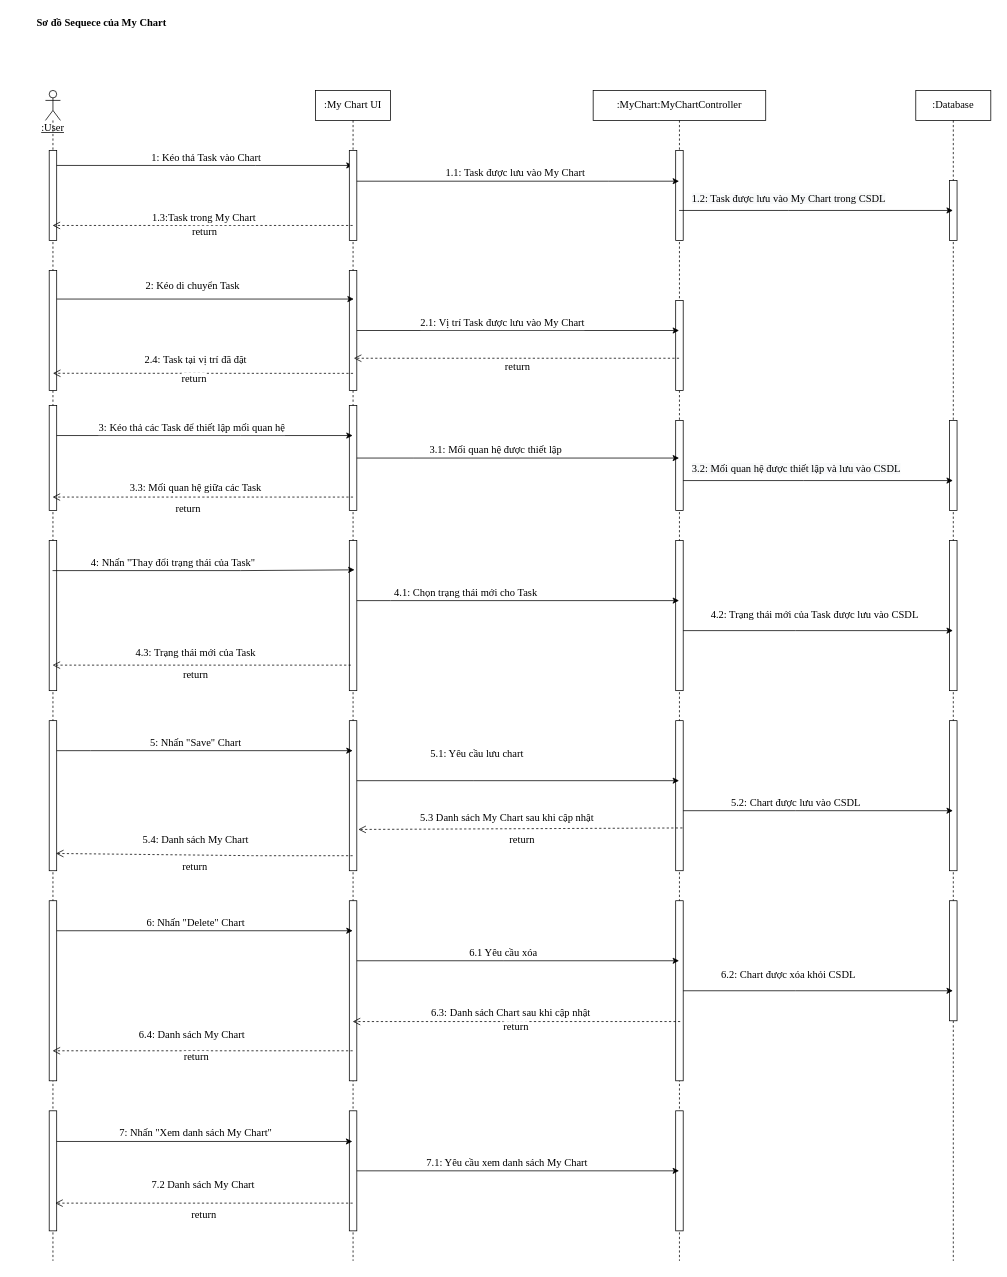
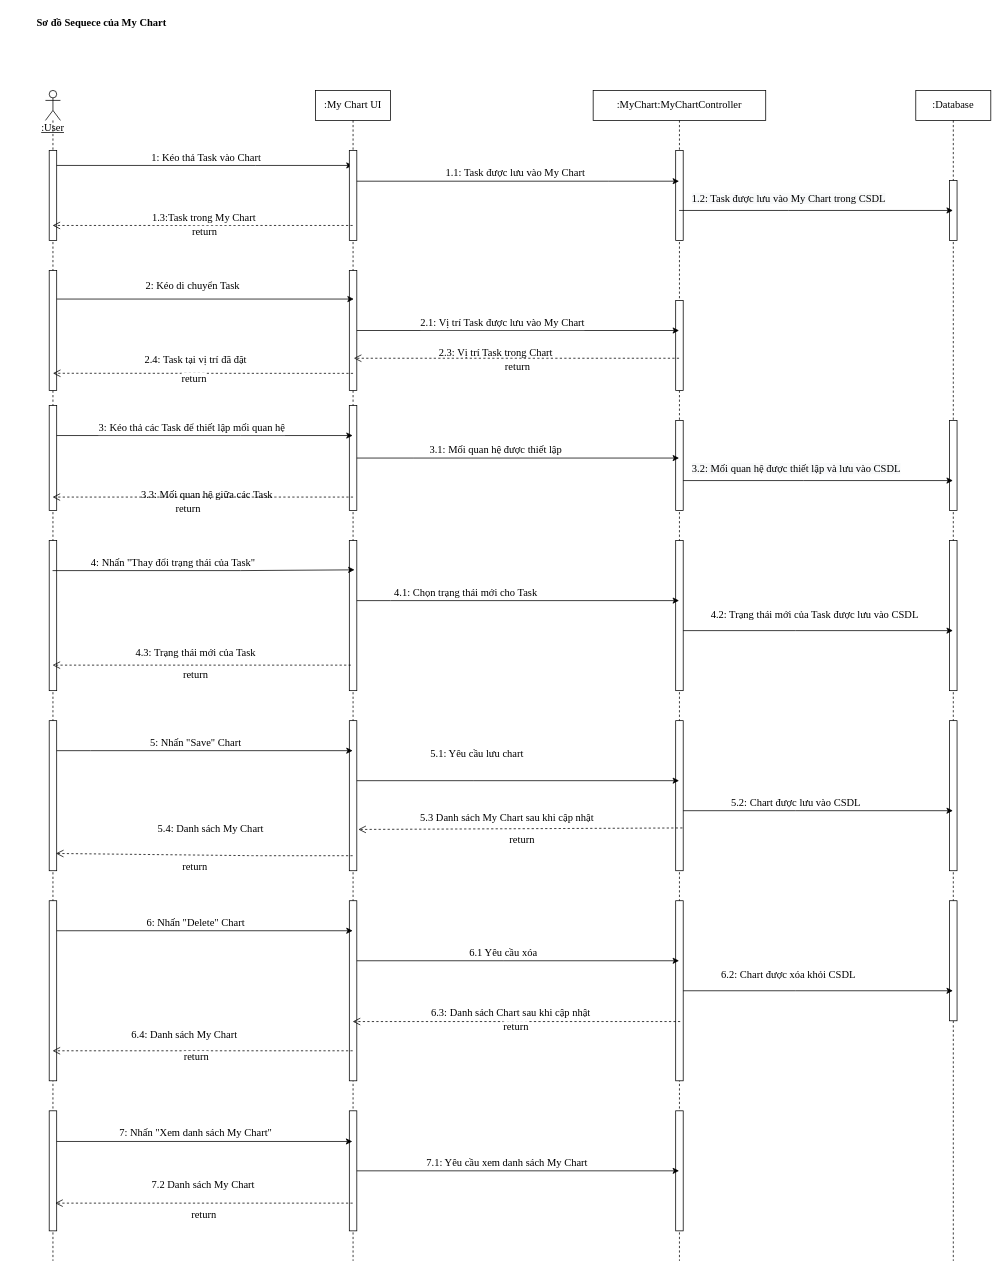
none -> (495, 353)
(195, 488) -> (207, 495)
(195, 840) -> (210, 829)
(192, 1035) -> (184, 1035)
